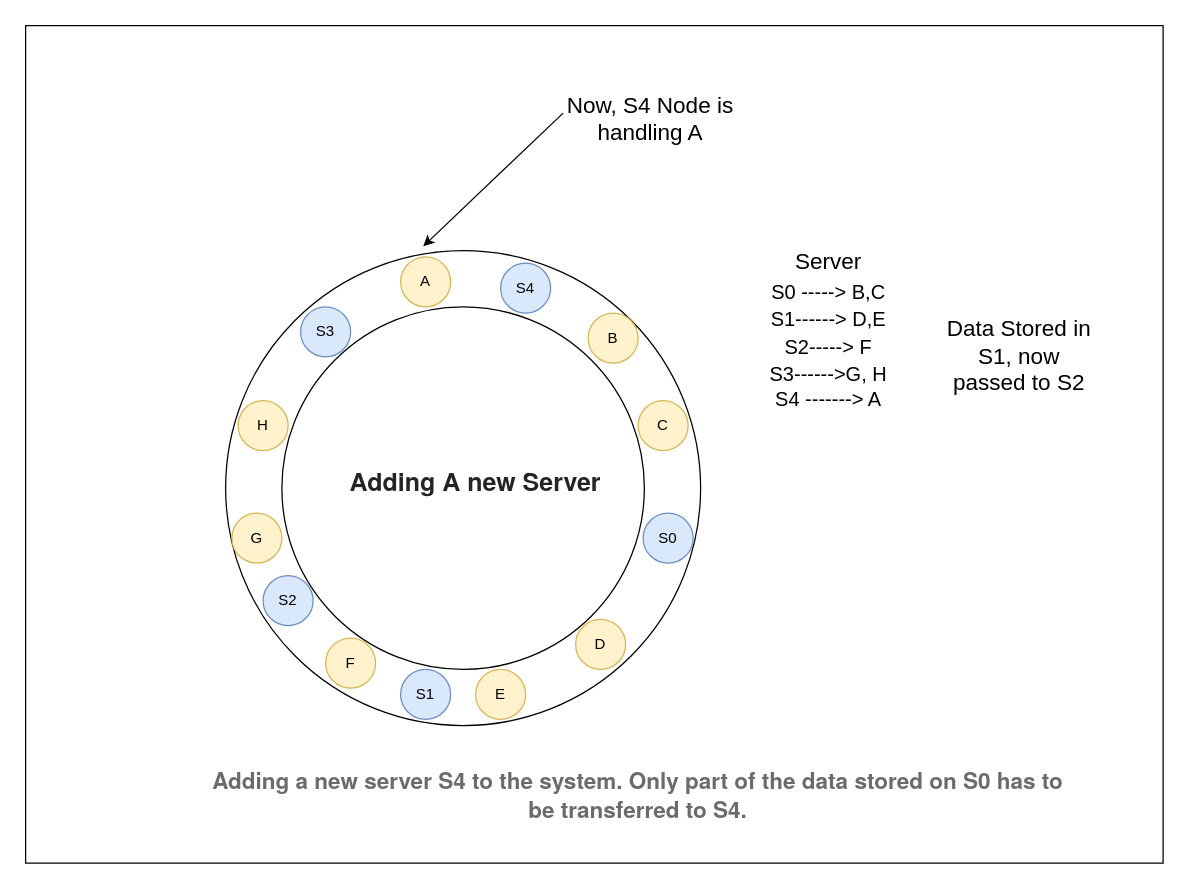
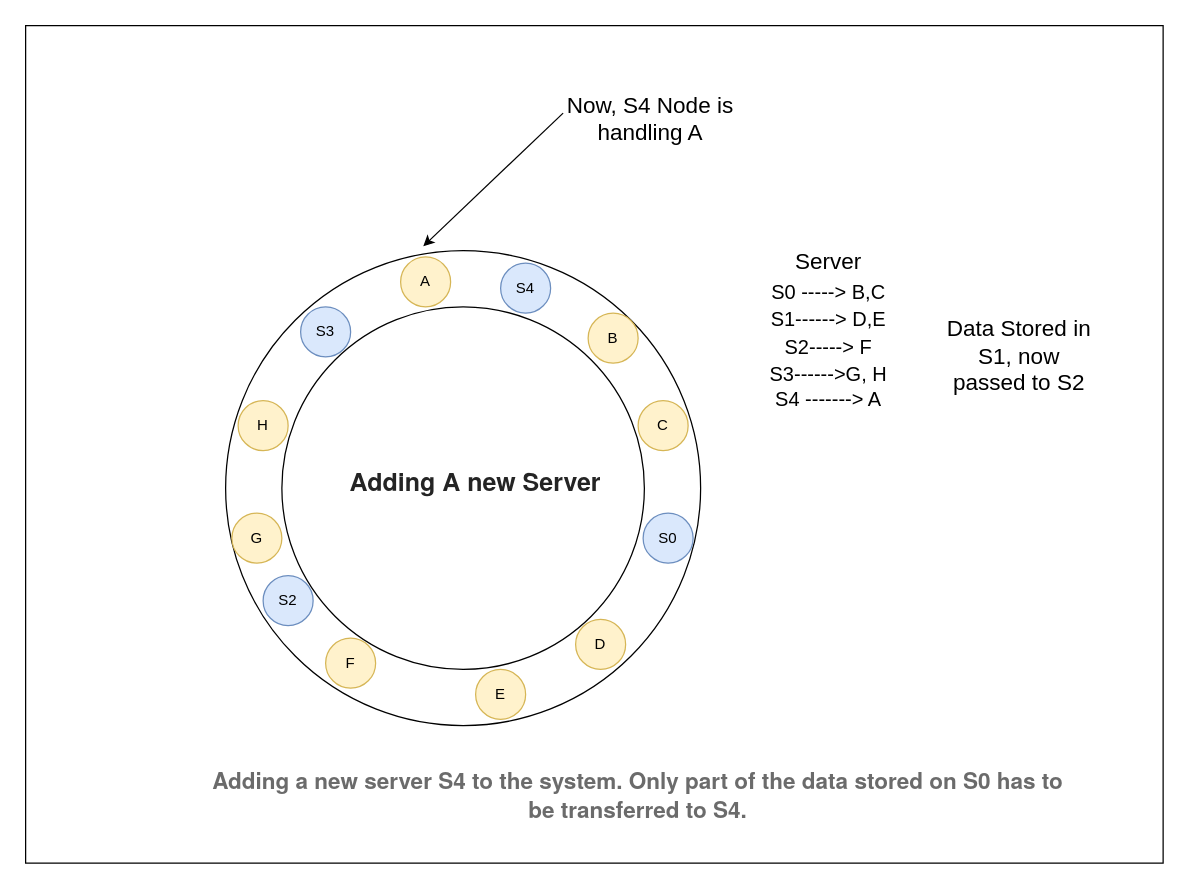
(426, 694) -> none
